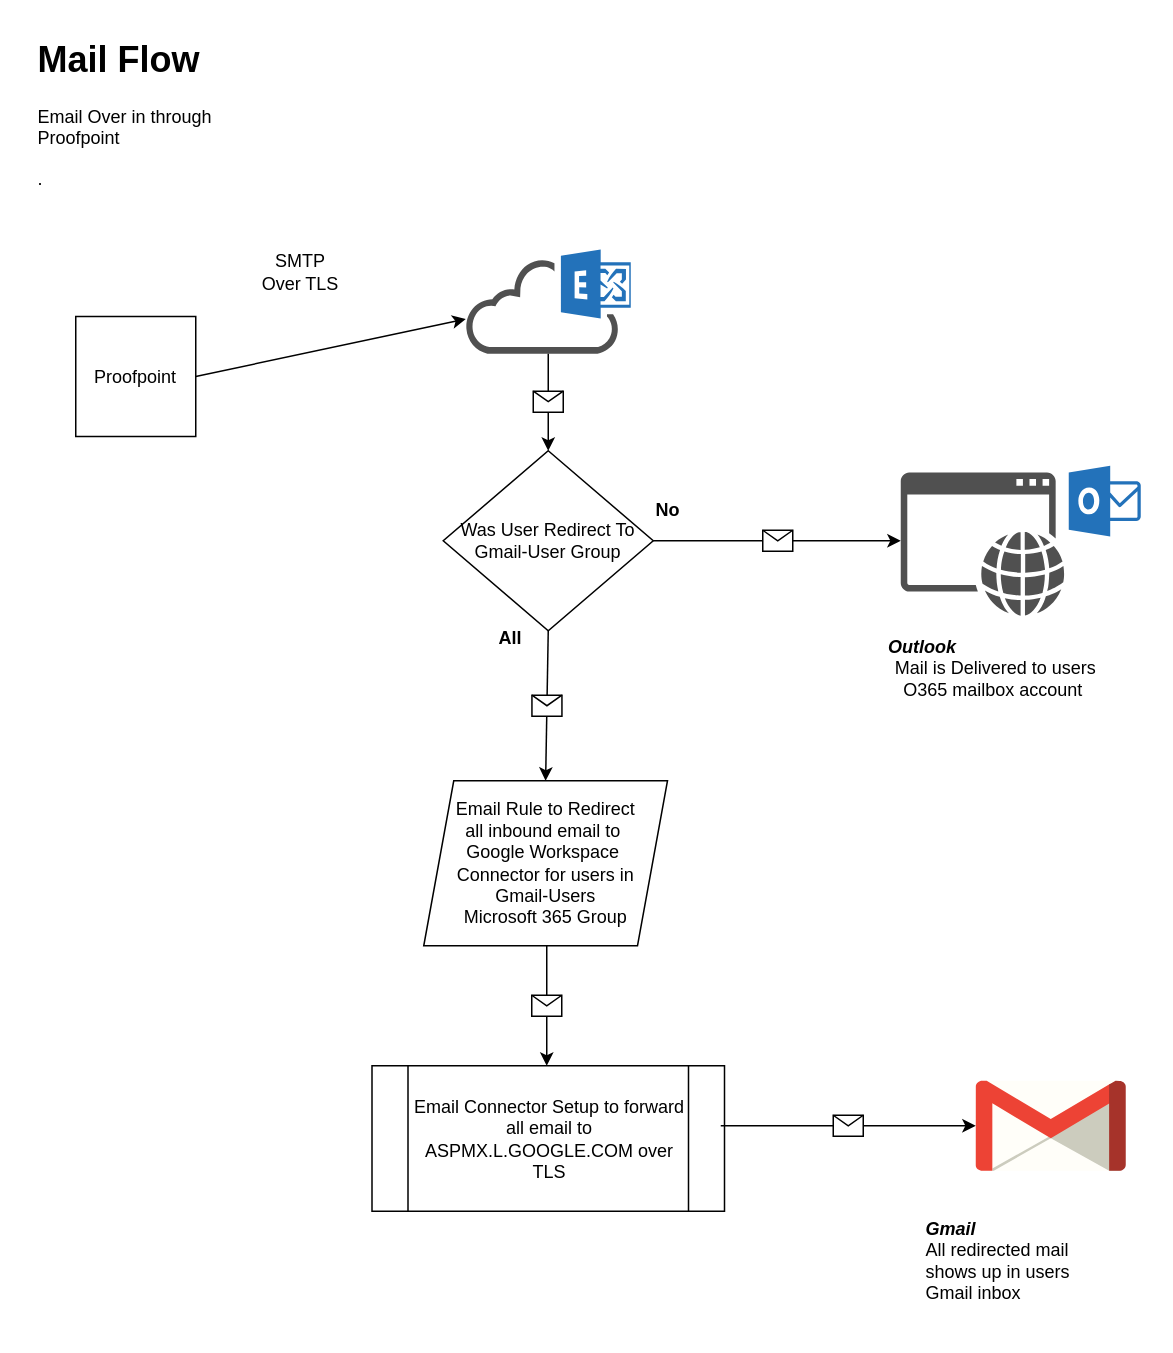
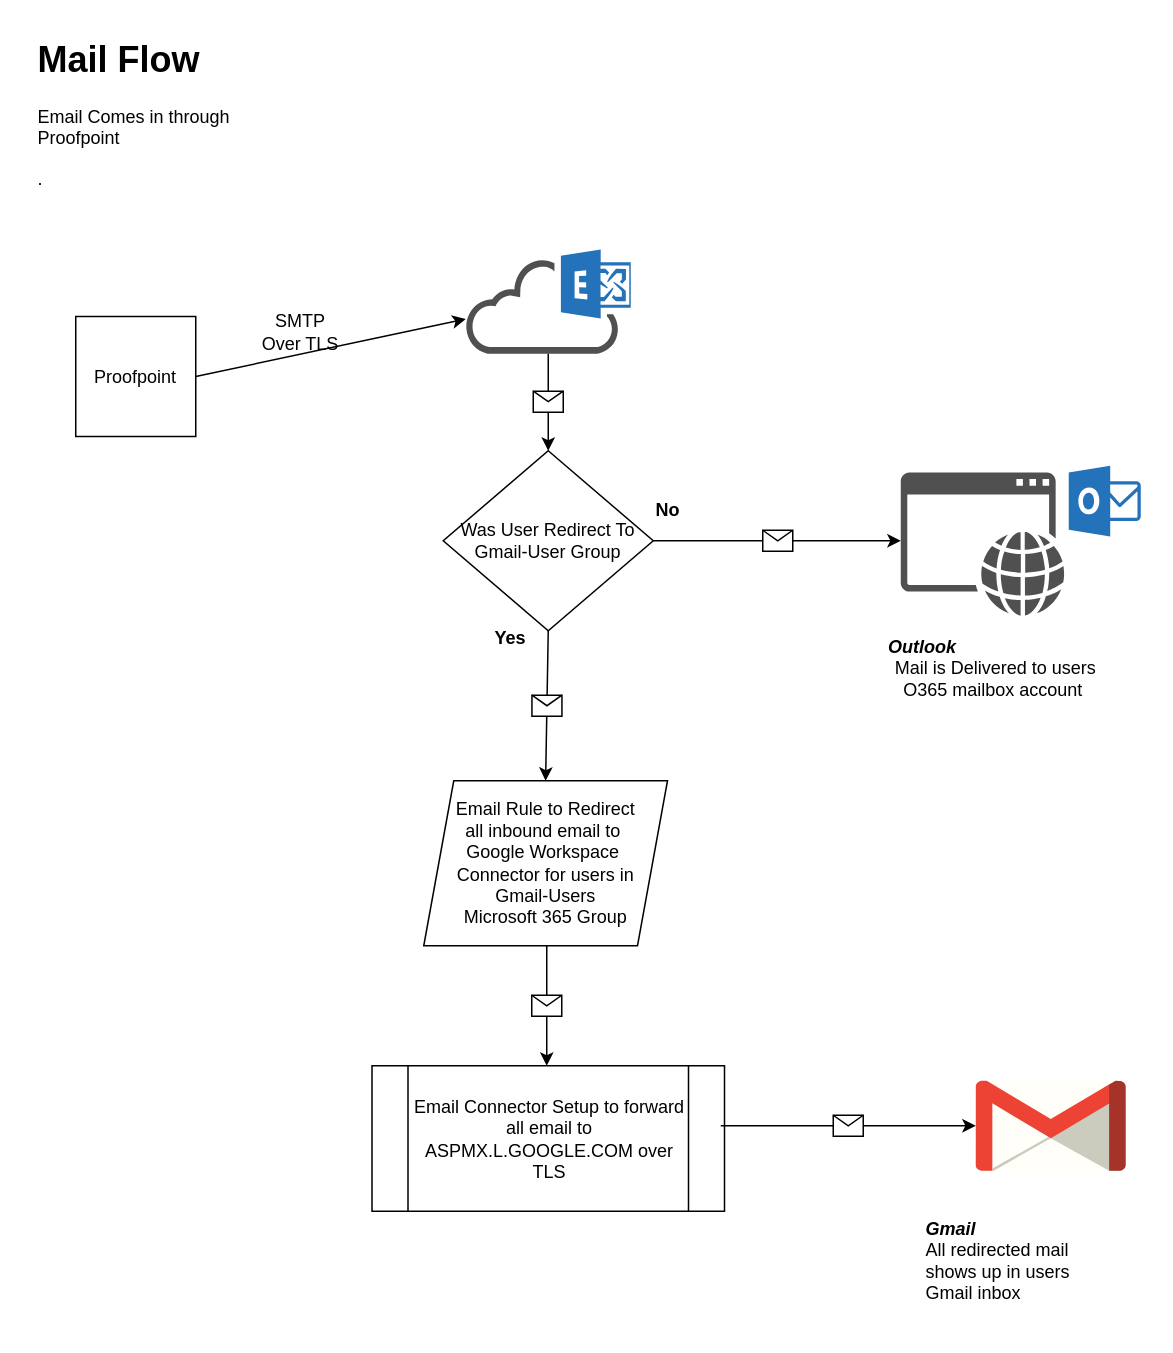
(145, 48) -> (145, 48)
(301, 272) -> (301, 332)
(511, 638) -> (511, 638)
